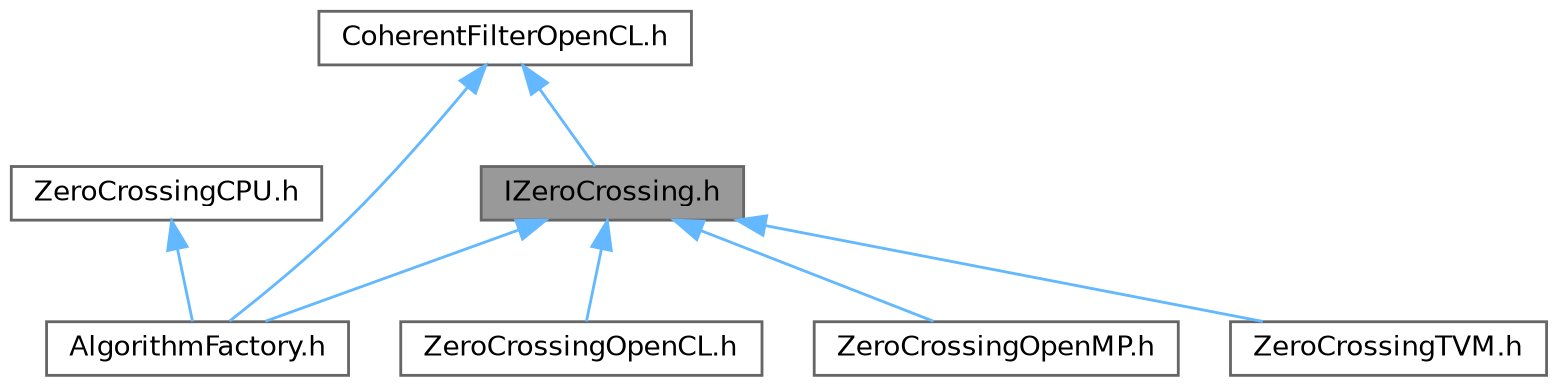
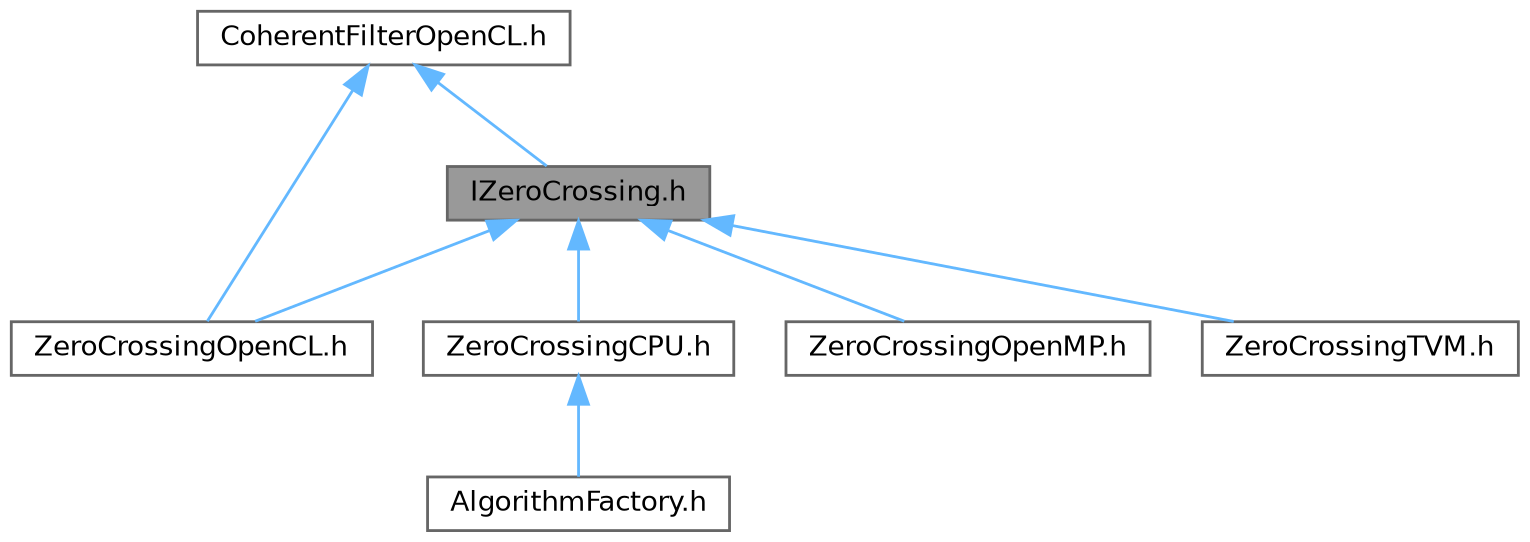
(356, 211) -> (280, 206)
(392, 276) -> (579, 285)
